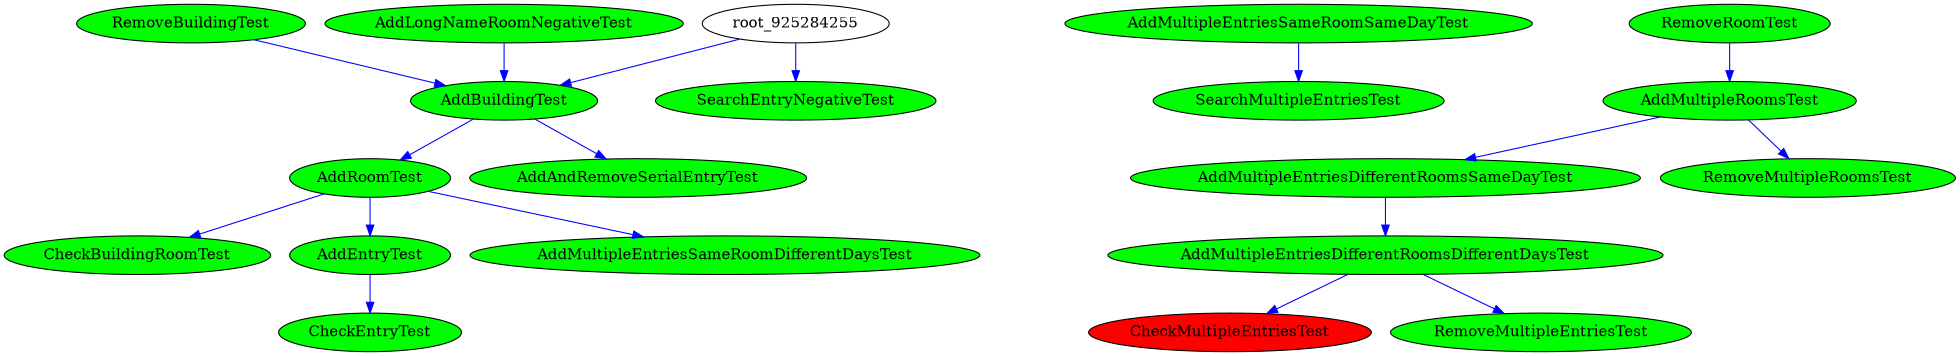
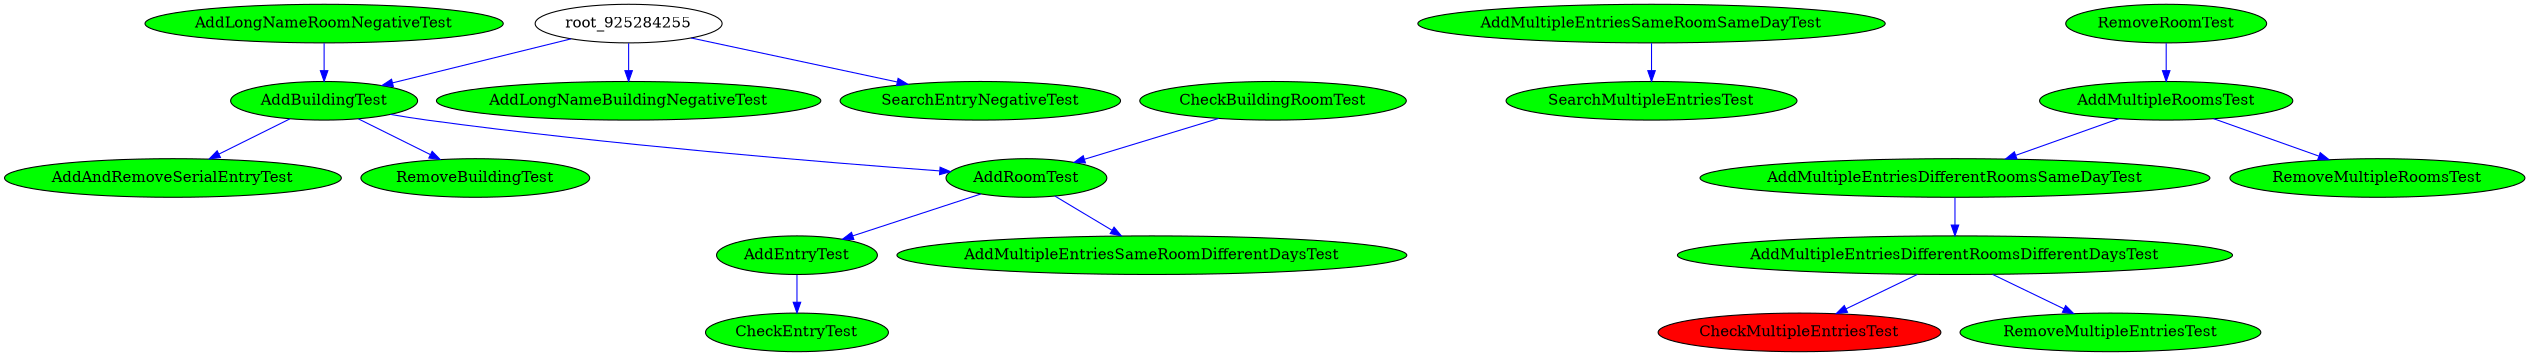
(344, 61) -> (394, 137)
none -> (629, 101)
(262, 214) -> (1152, 139)
